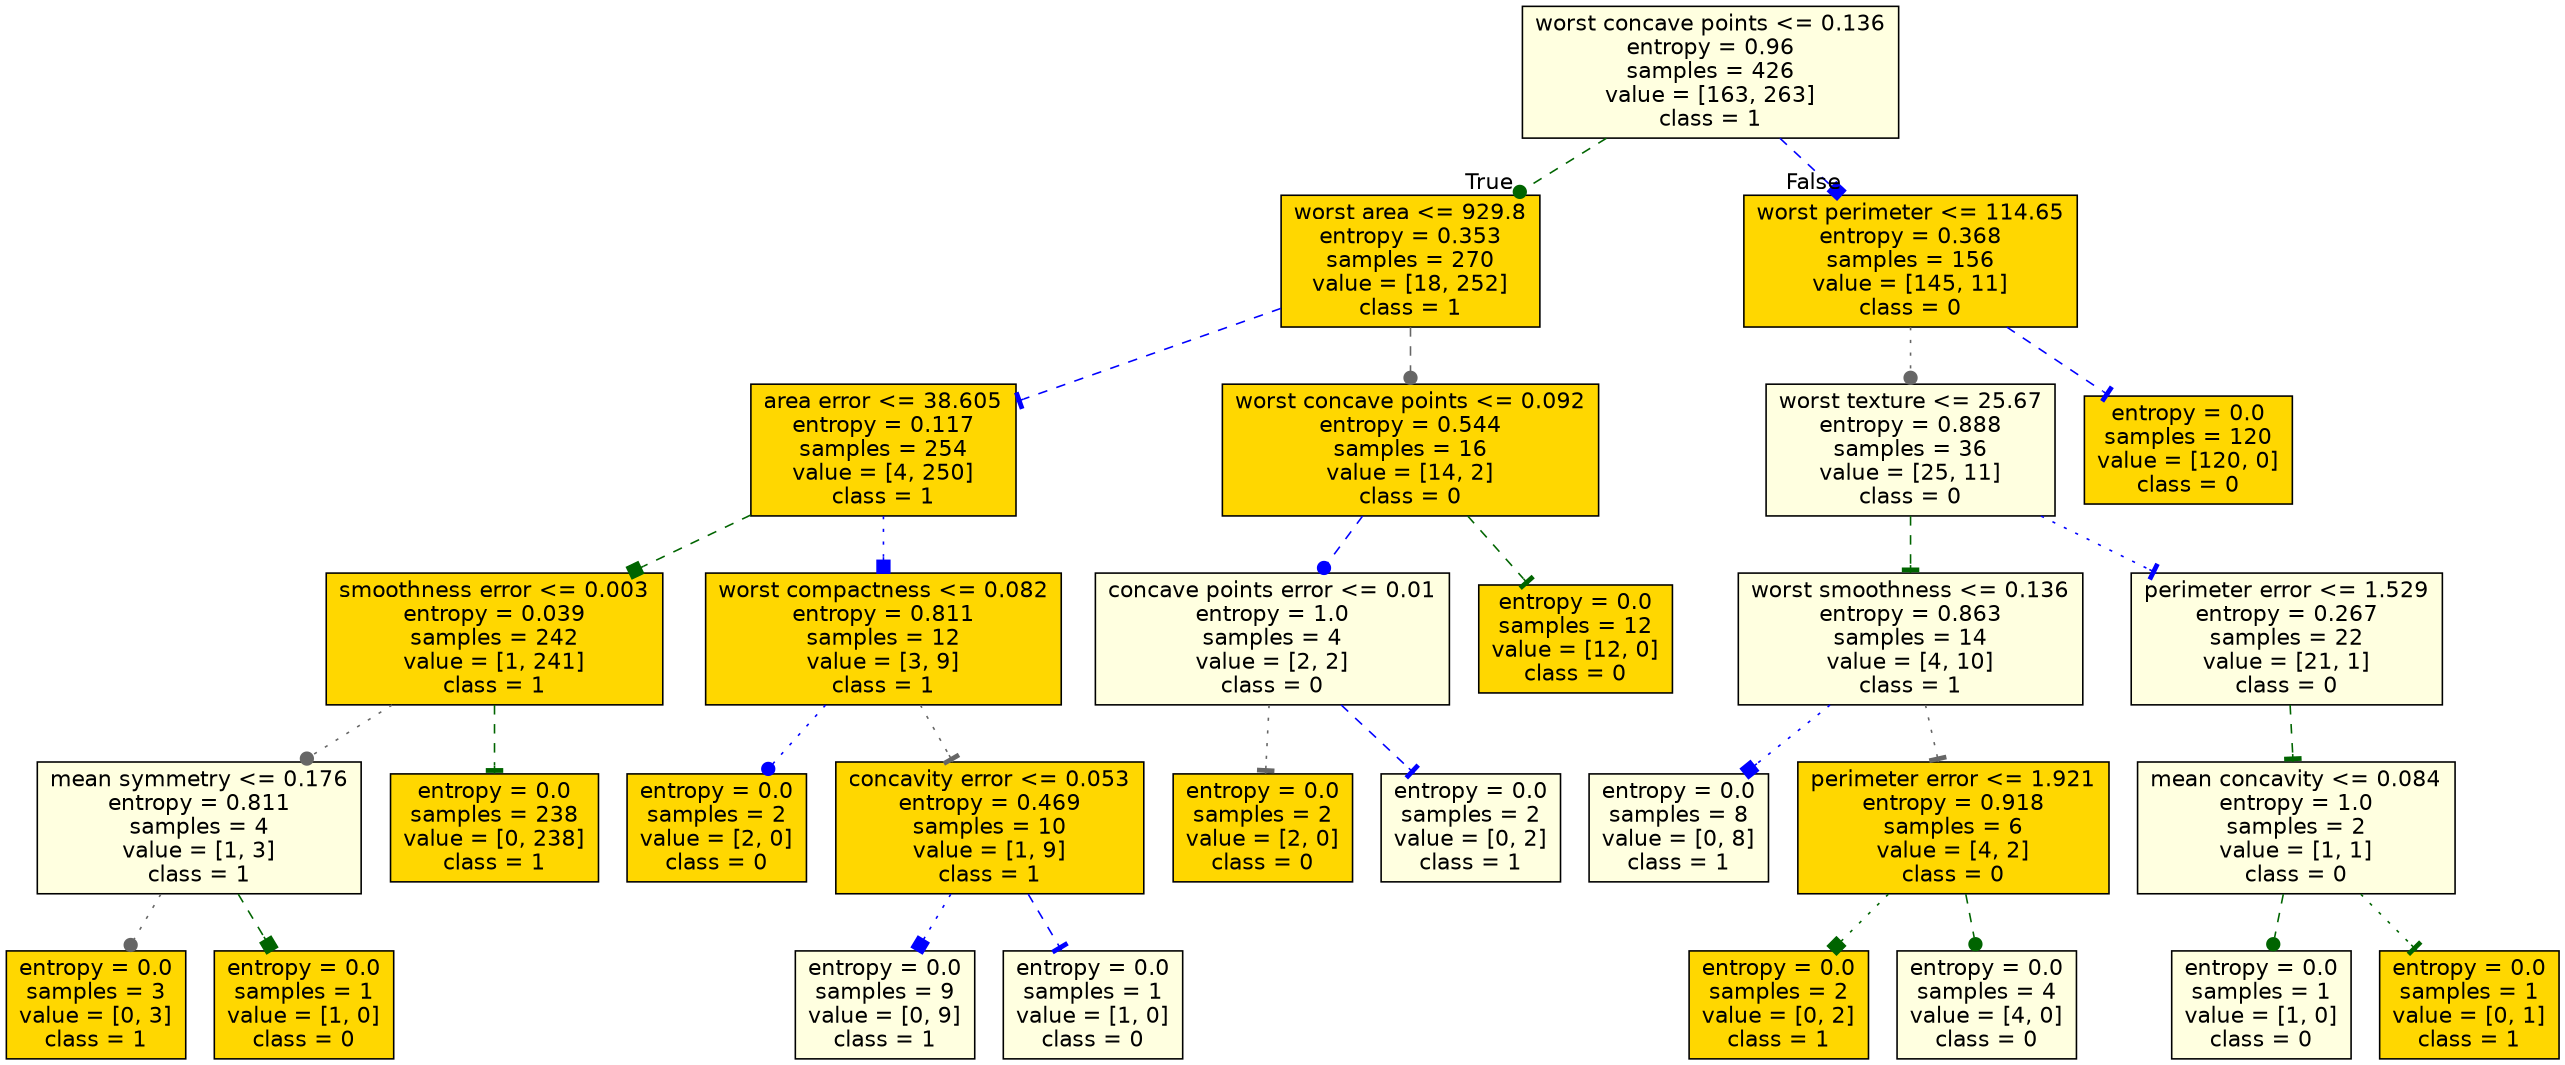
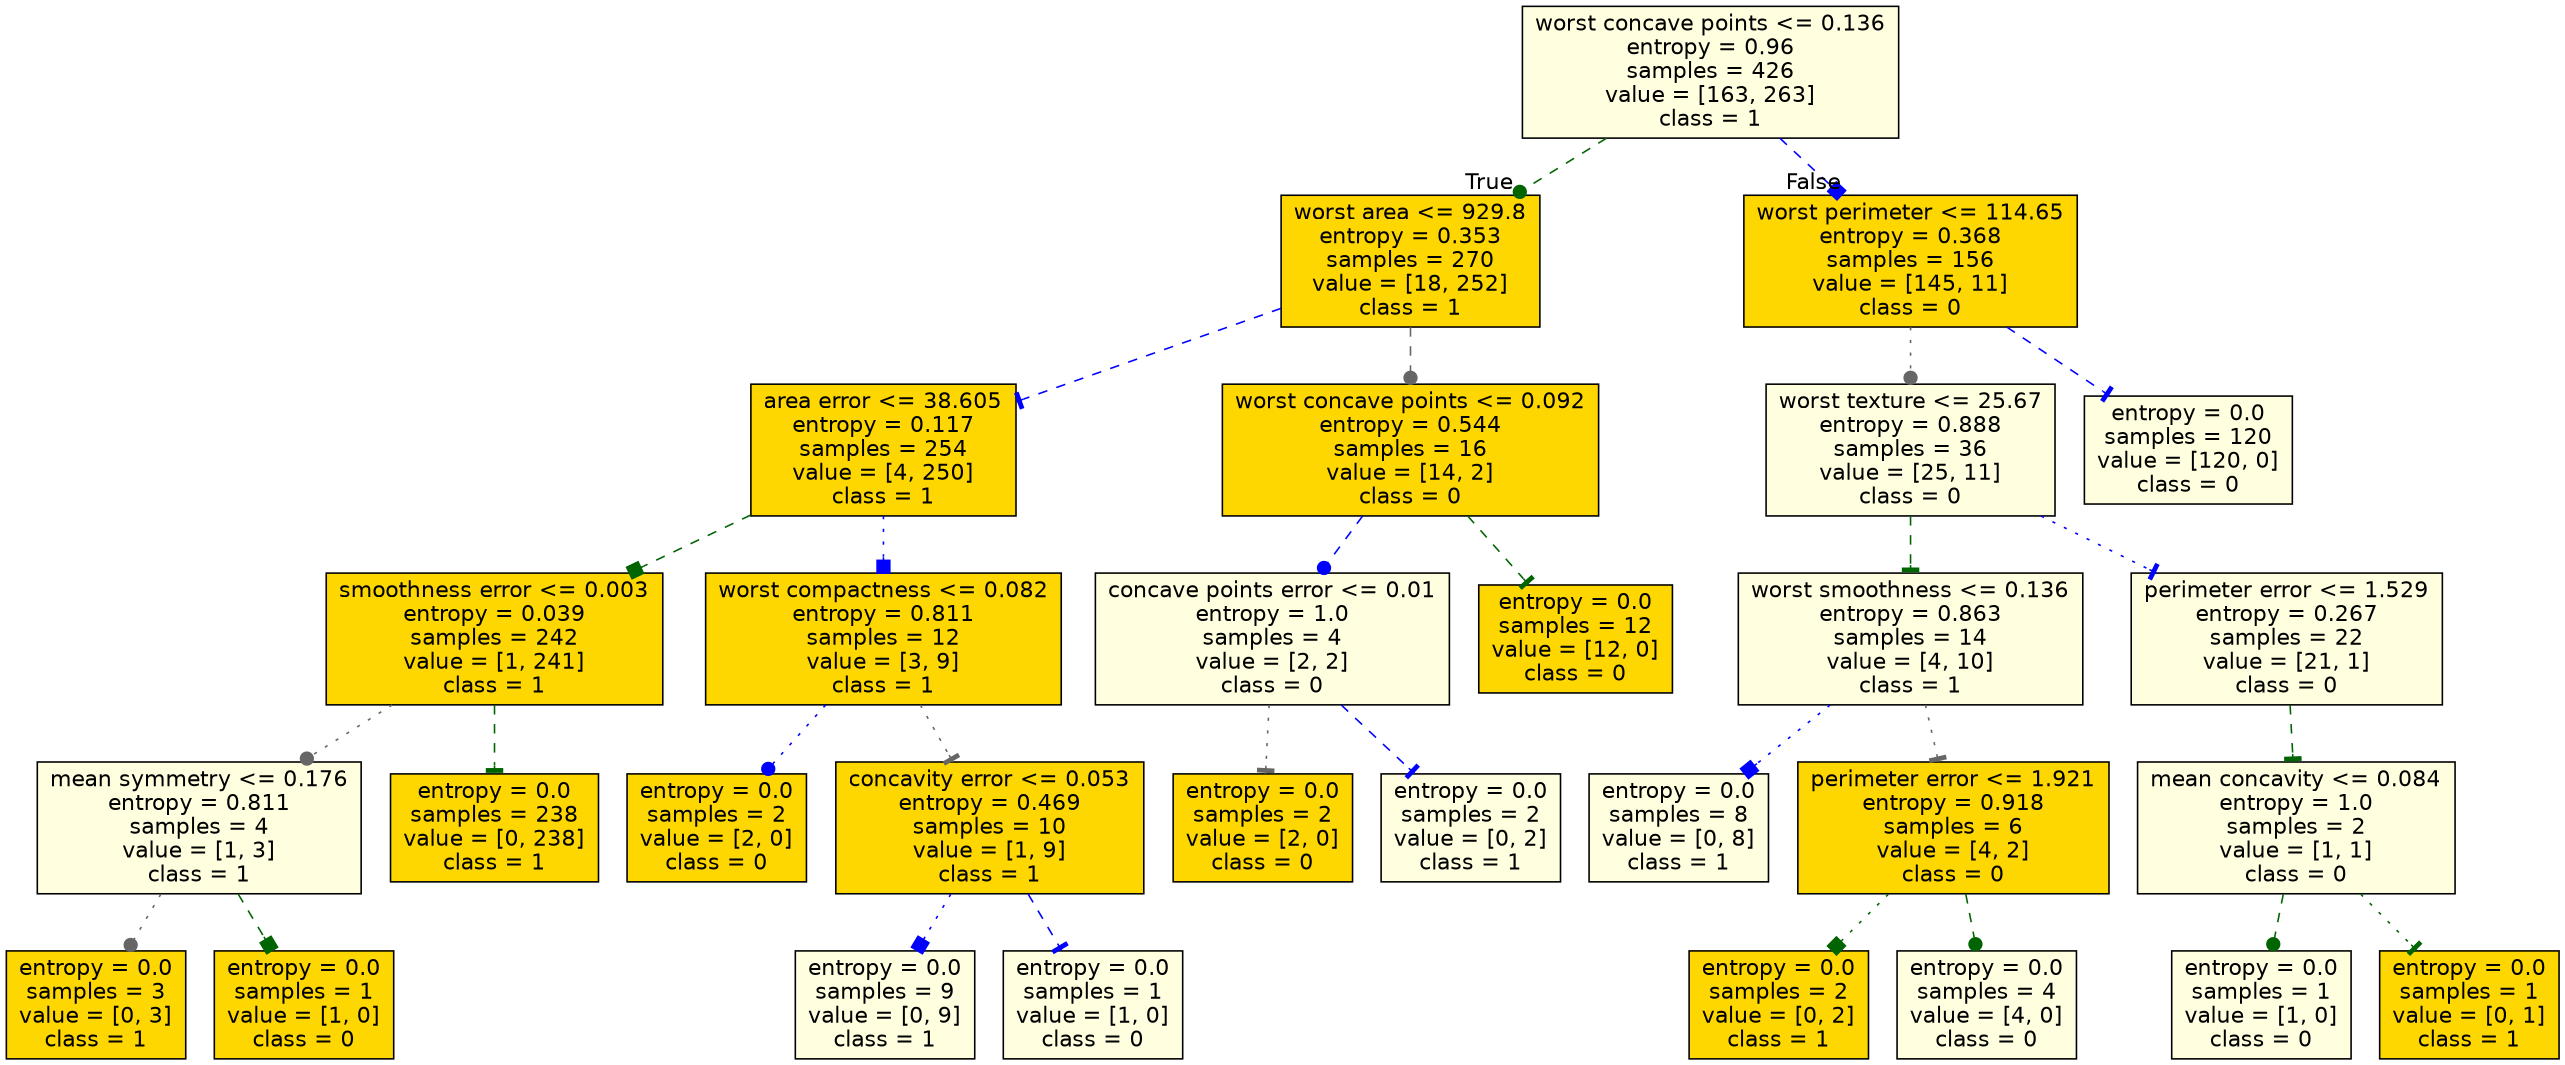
(2188, 450) -> (2188, 450)
